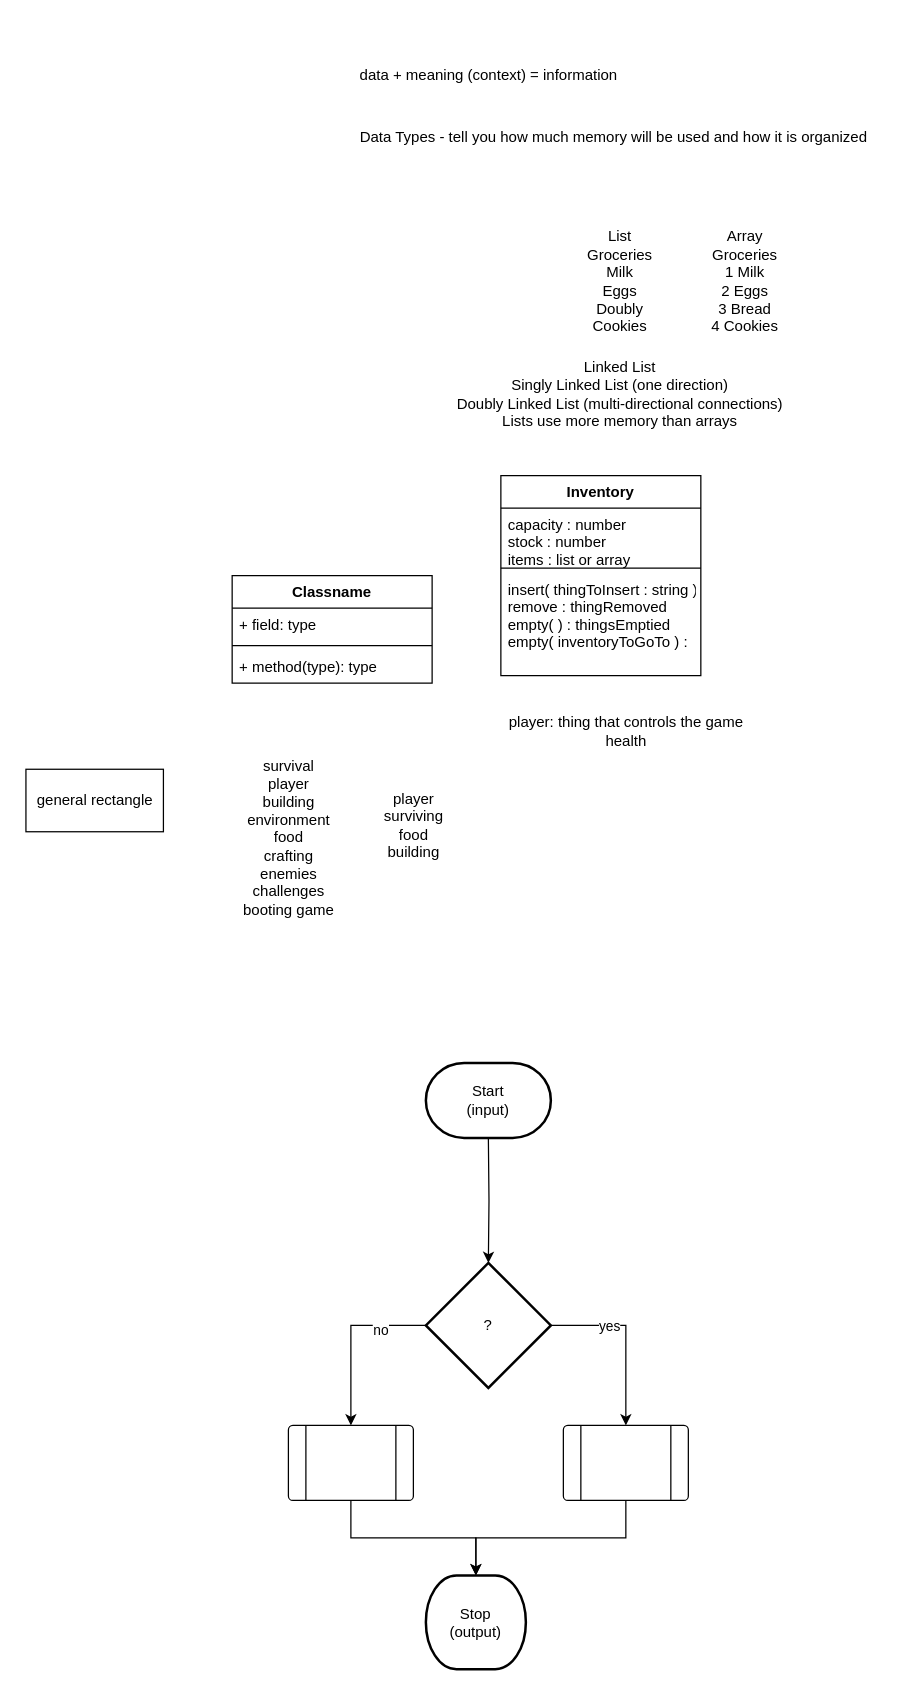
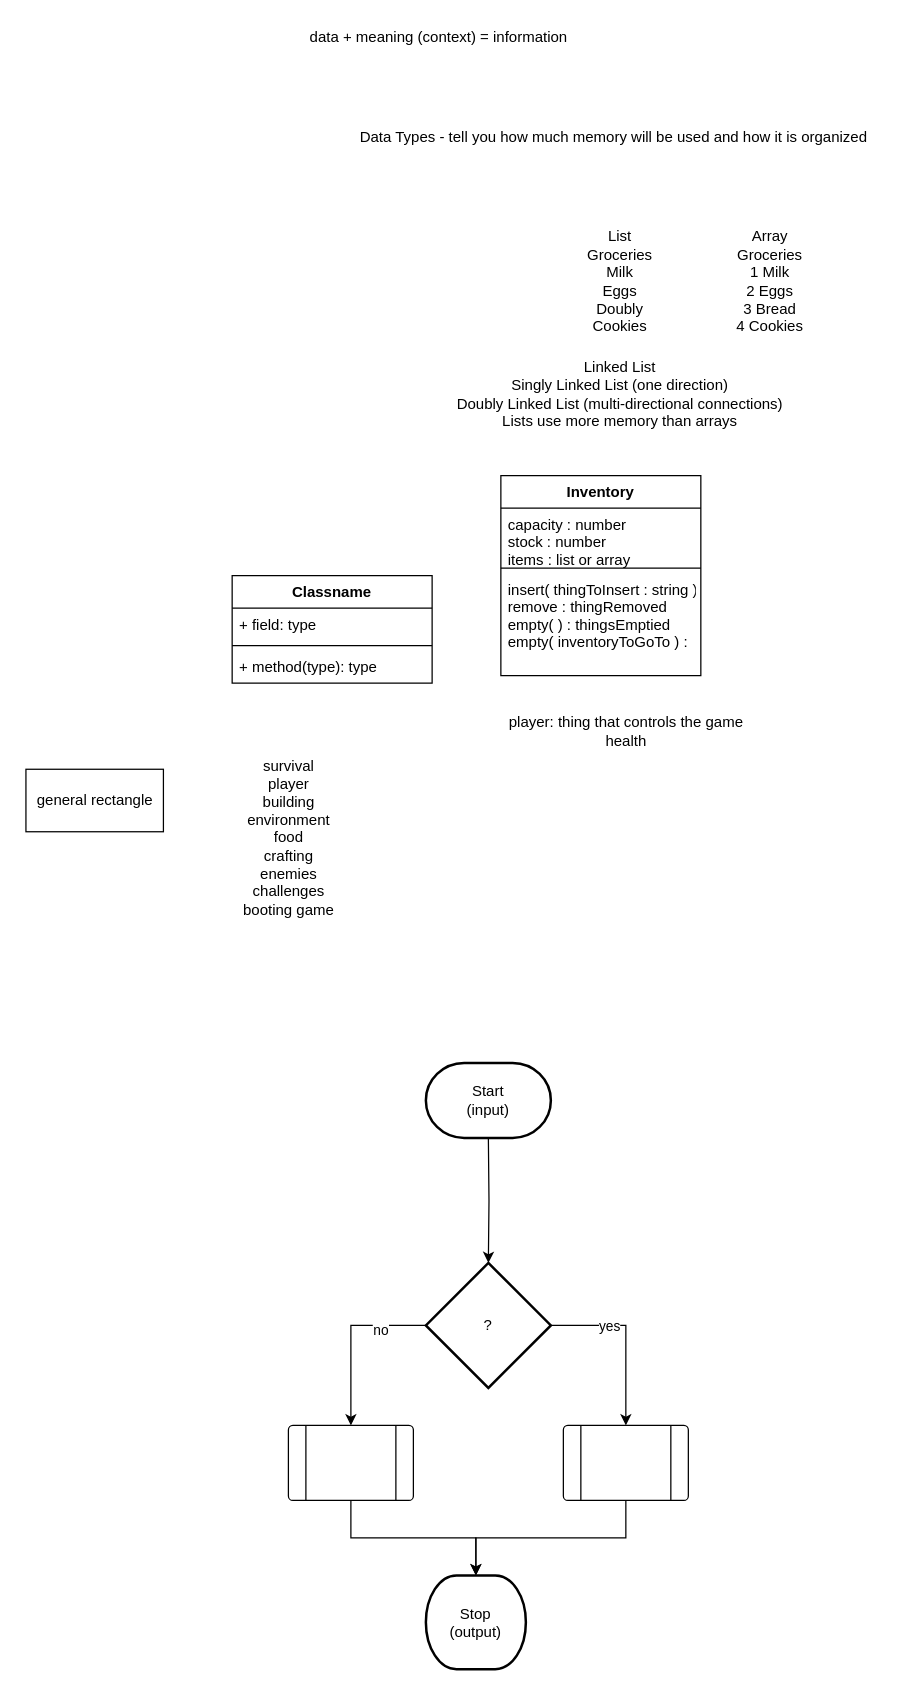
(488, 76) -> (438, 38)
(744, 282) -> (769, 282)
(413, 826) -> none
